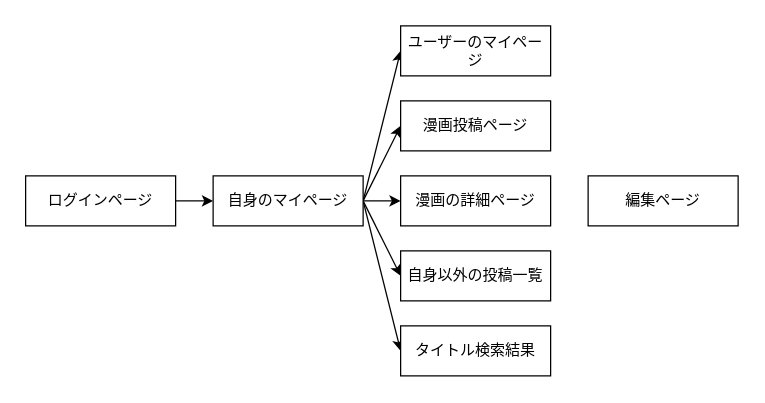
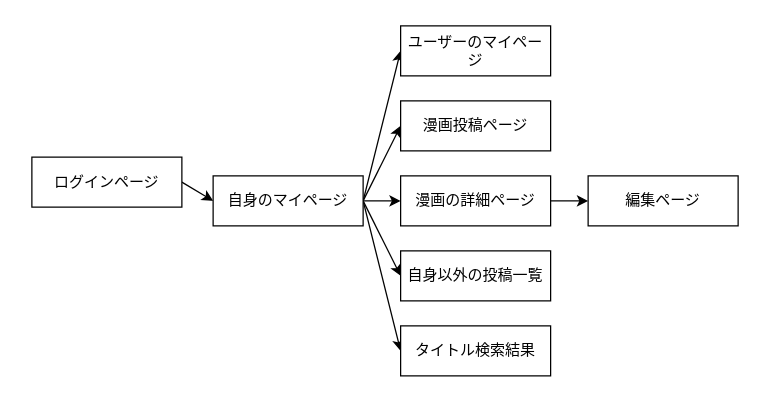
(101, 201) -> (107, 182)
none -> (565, 201)
